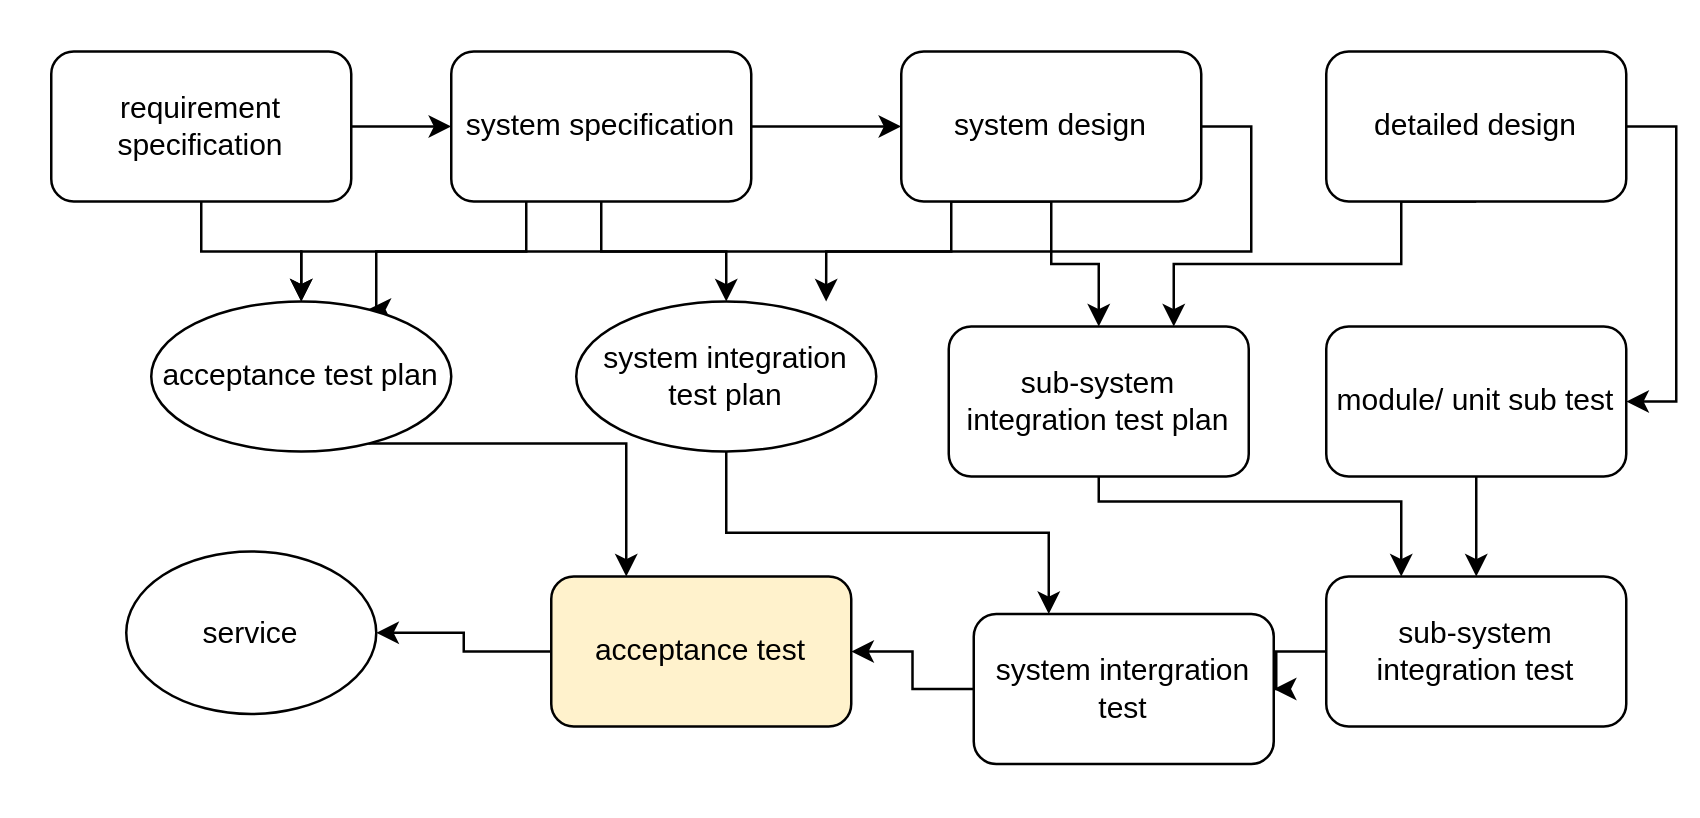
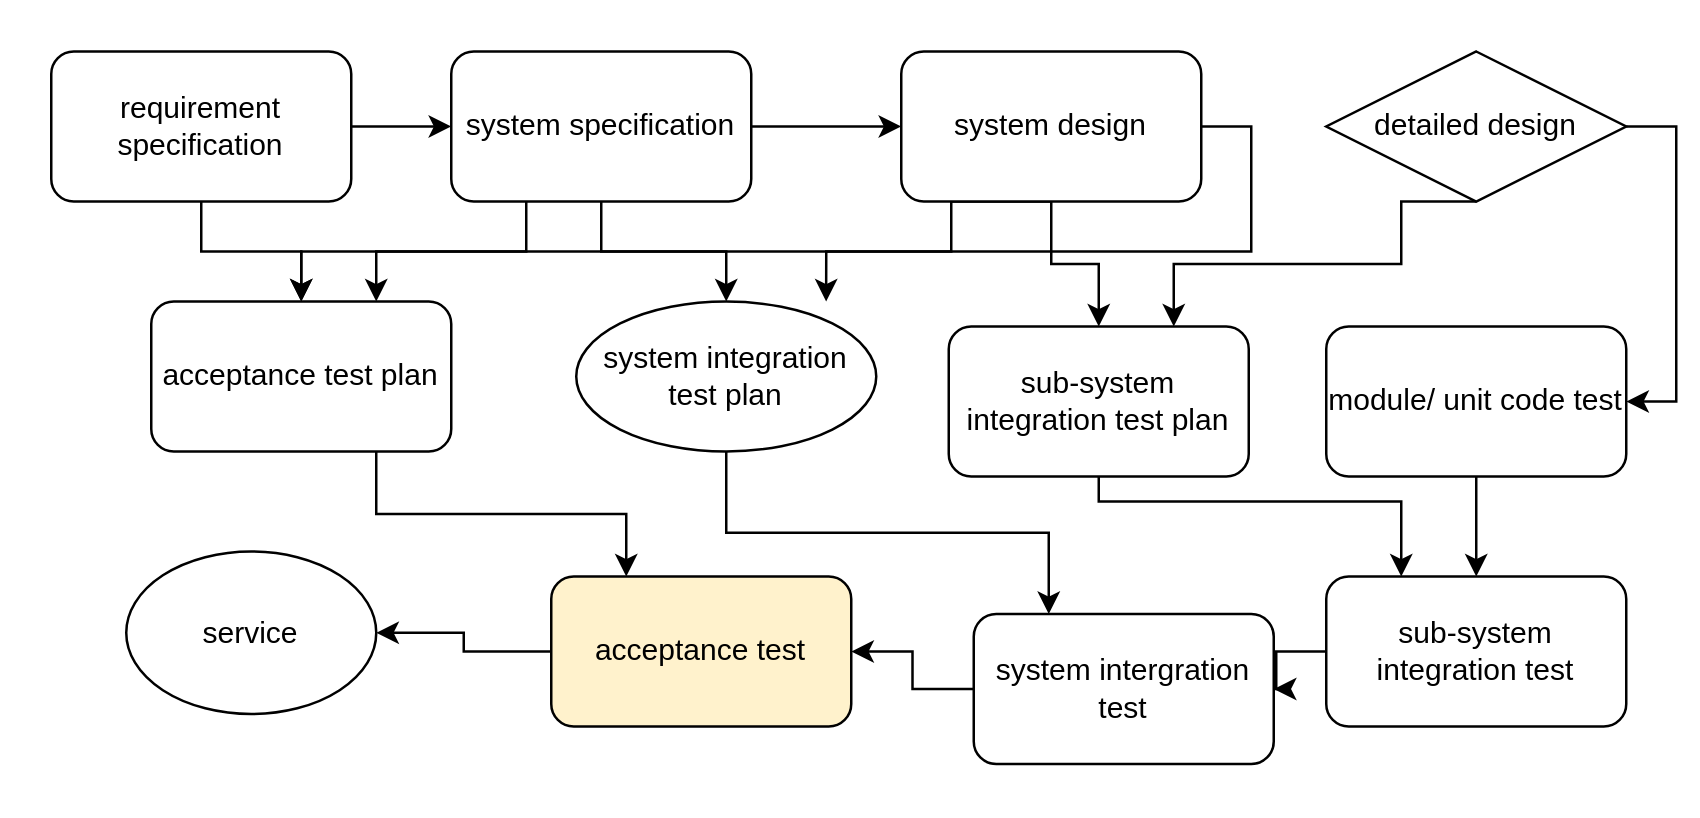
(1476, 126) -> (1476, 126)
(301, 376) -> (301, 376)
(1476, 401) -> (1476, 401)
